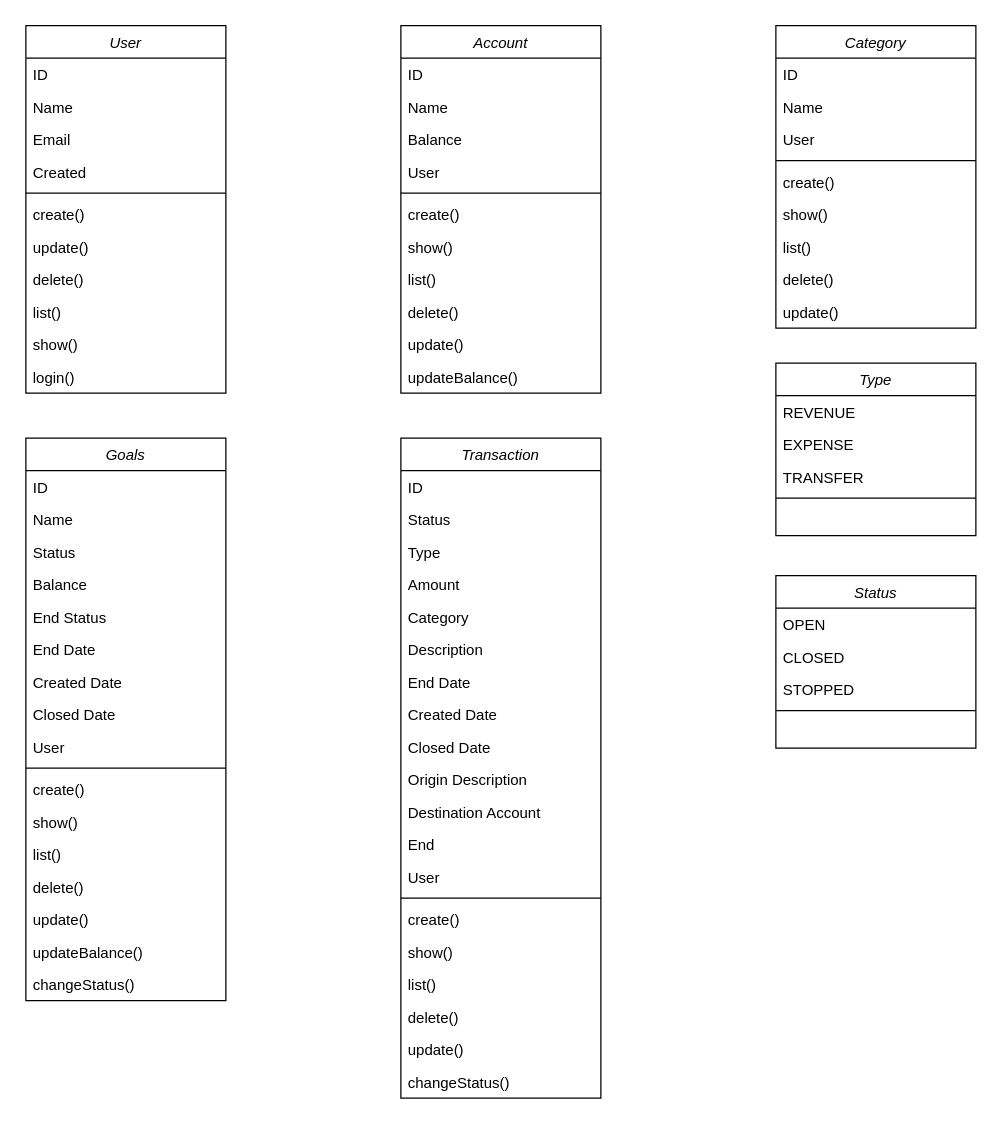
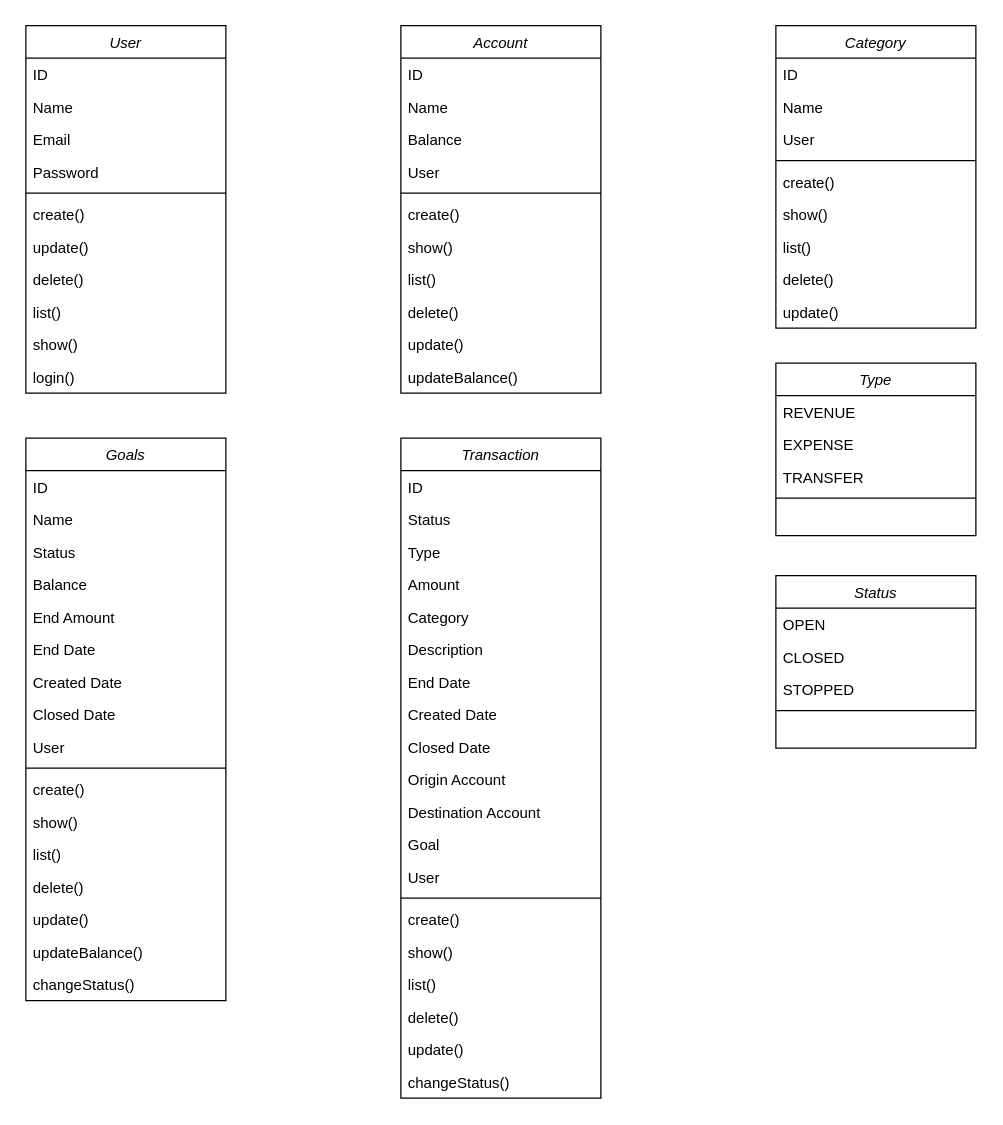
(62, 173) -> (66, 173)
(73, 618) -> (73, 618)
(473, 780) -> (460, 780)
(420, 845) -> (422, 845)
